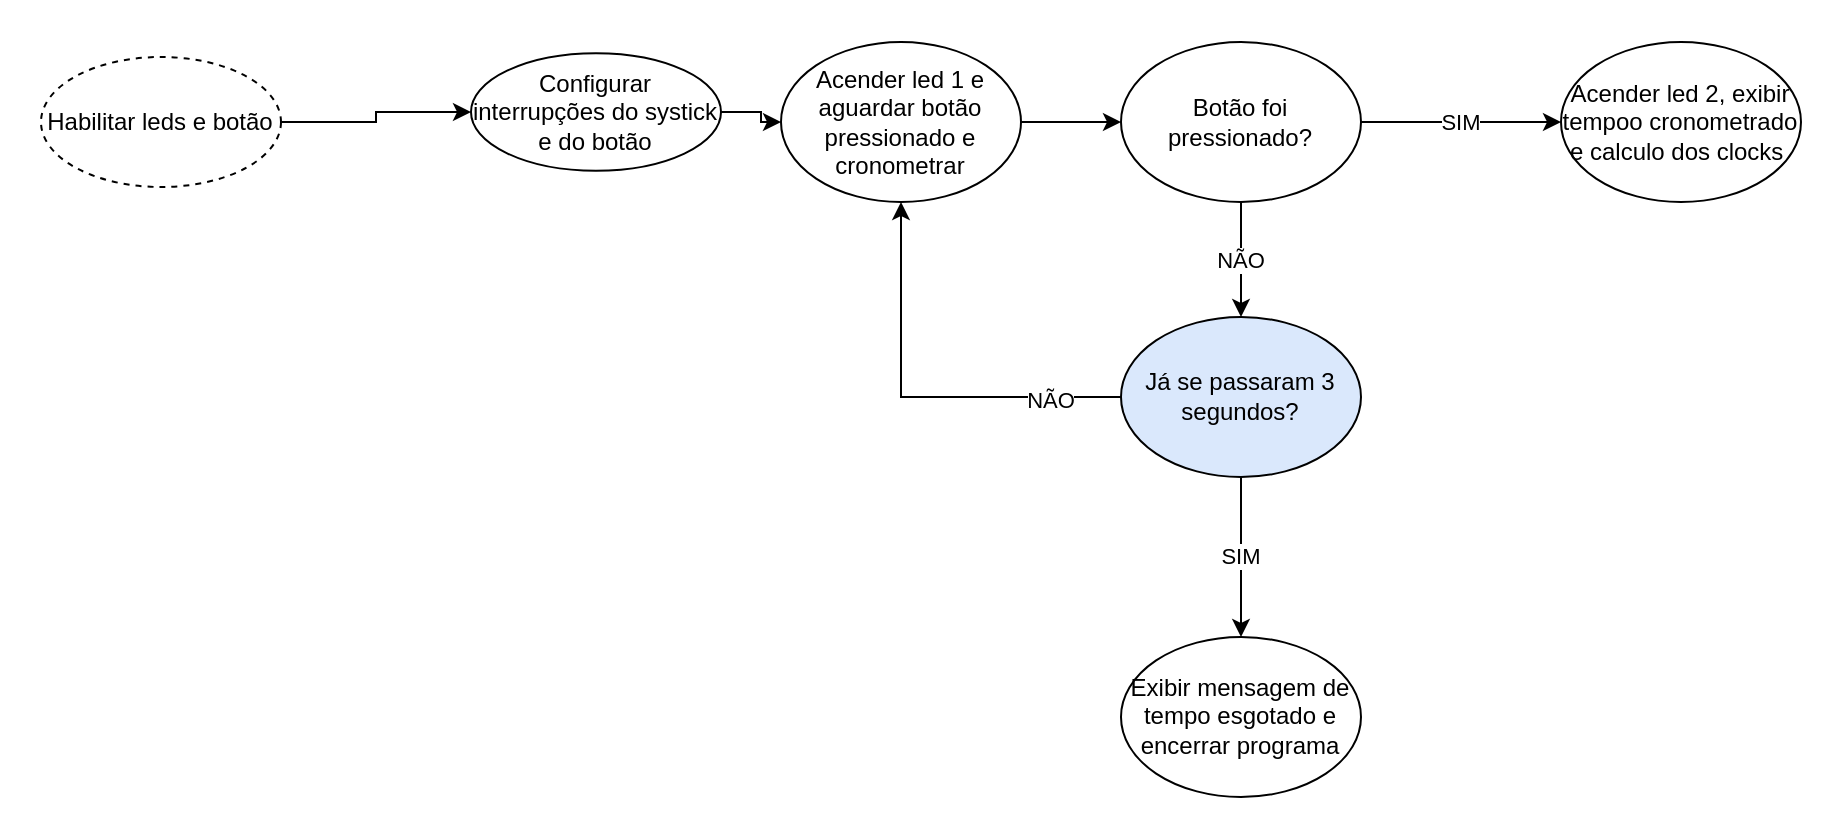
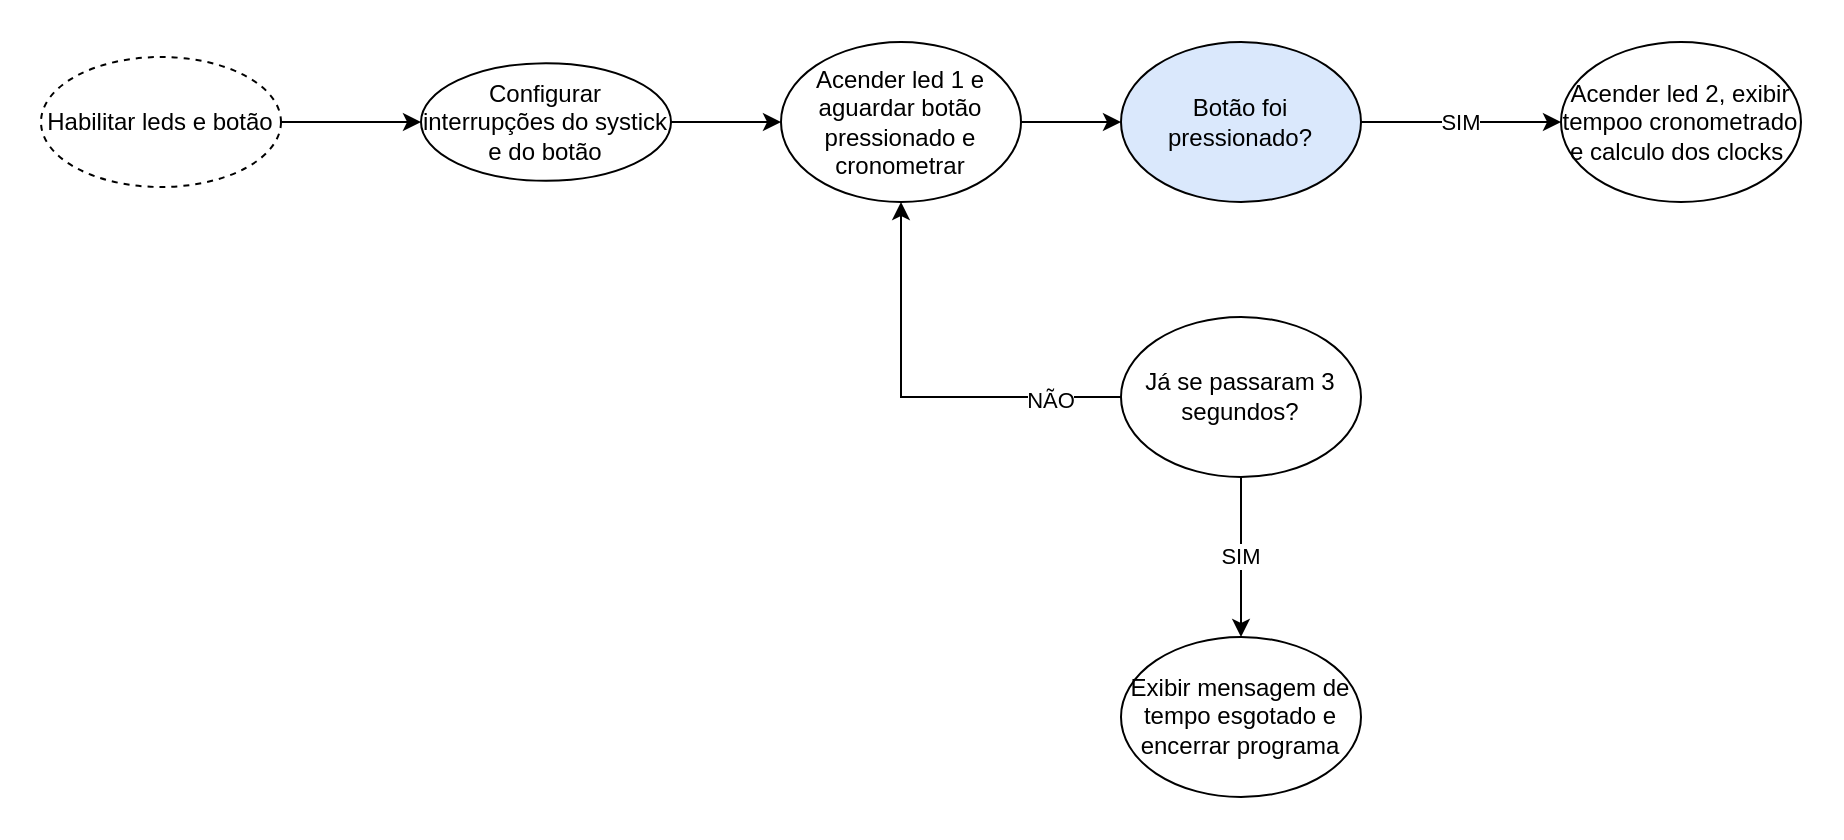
(596, 112) -> (546, 122)
(1241, 122) -> (1241, 122)
(1241, 253) -> none
(1241, 397) -> (1241, 397)
